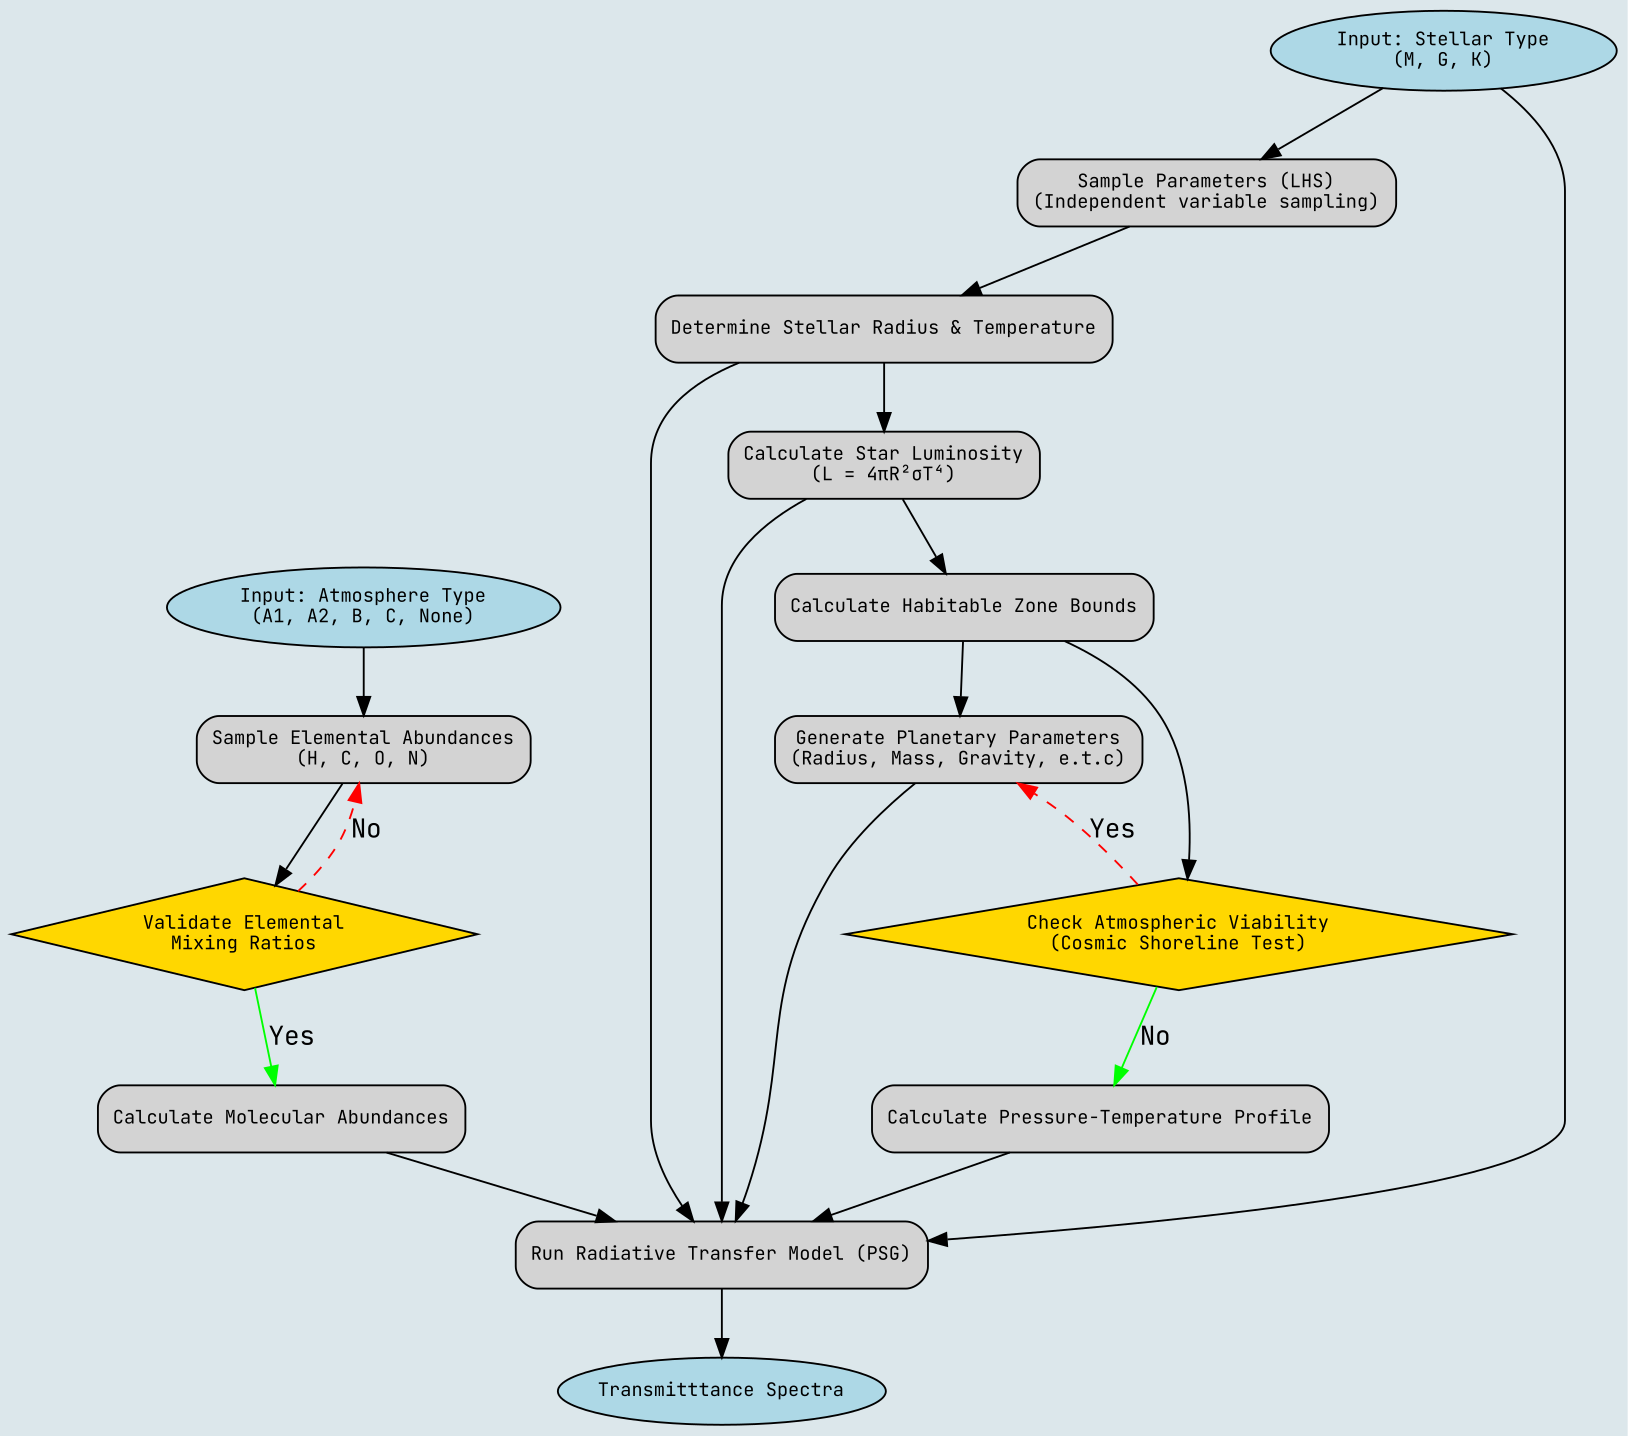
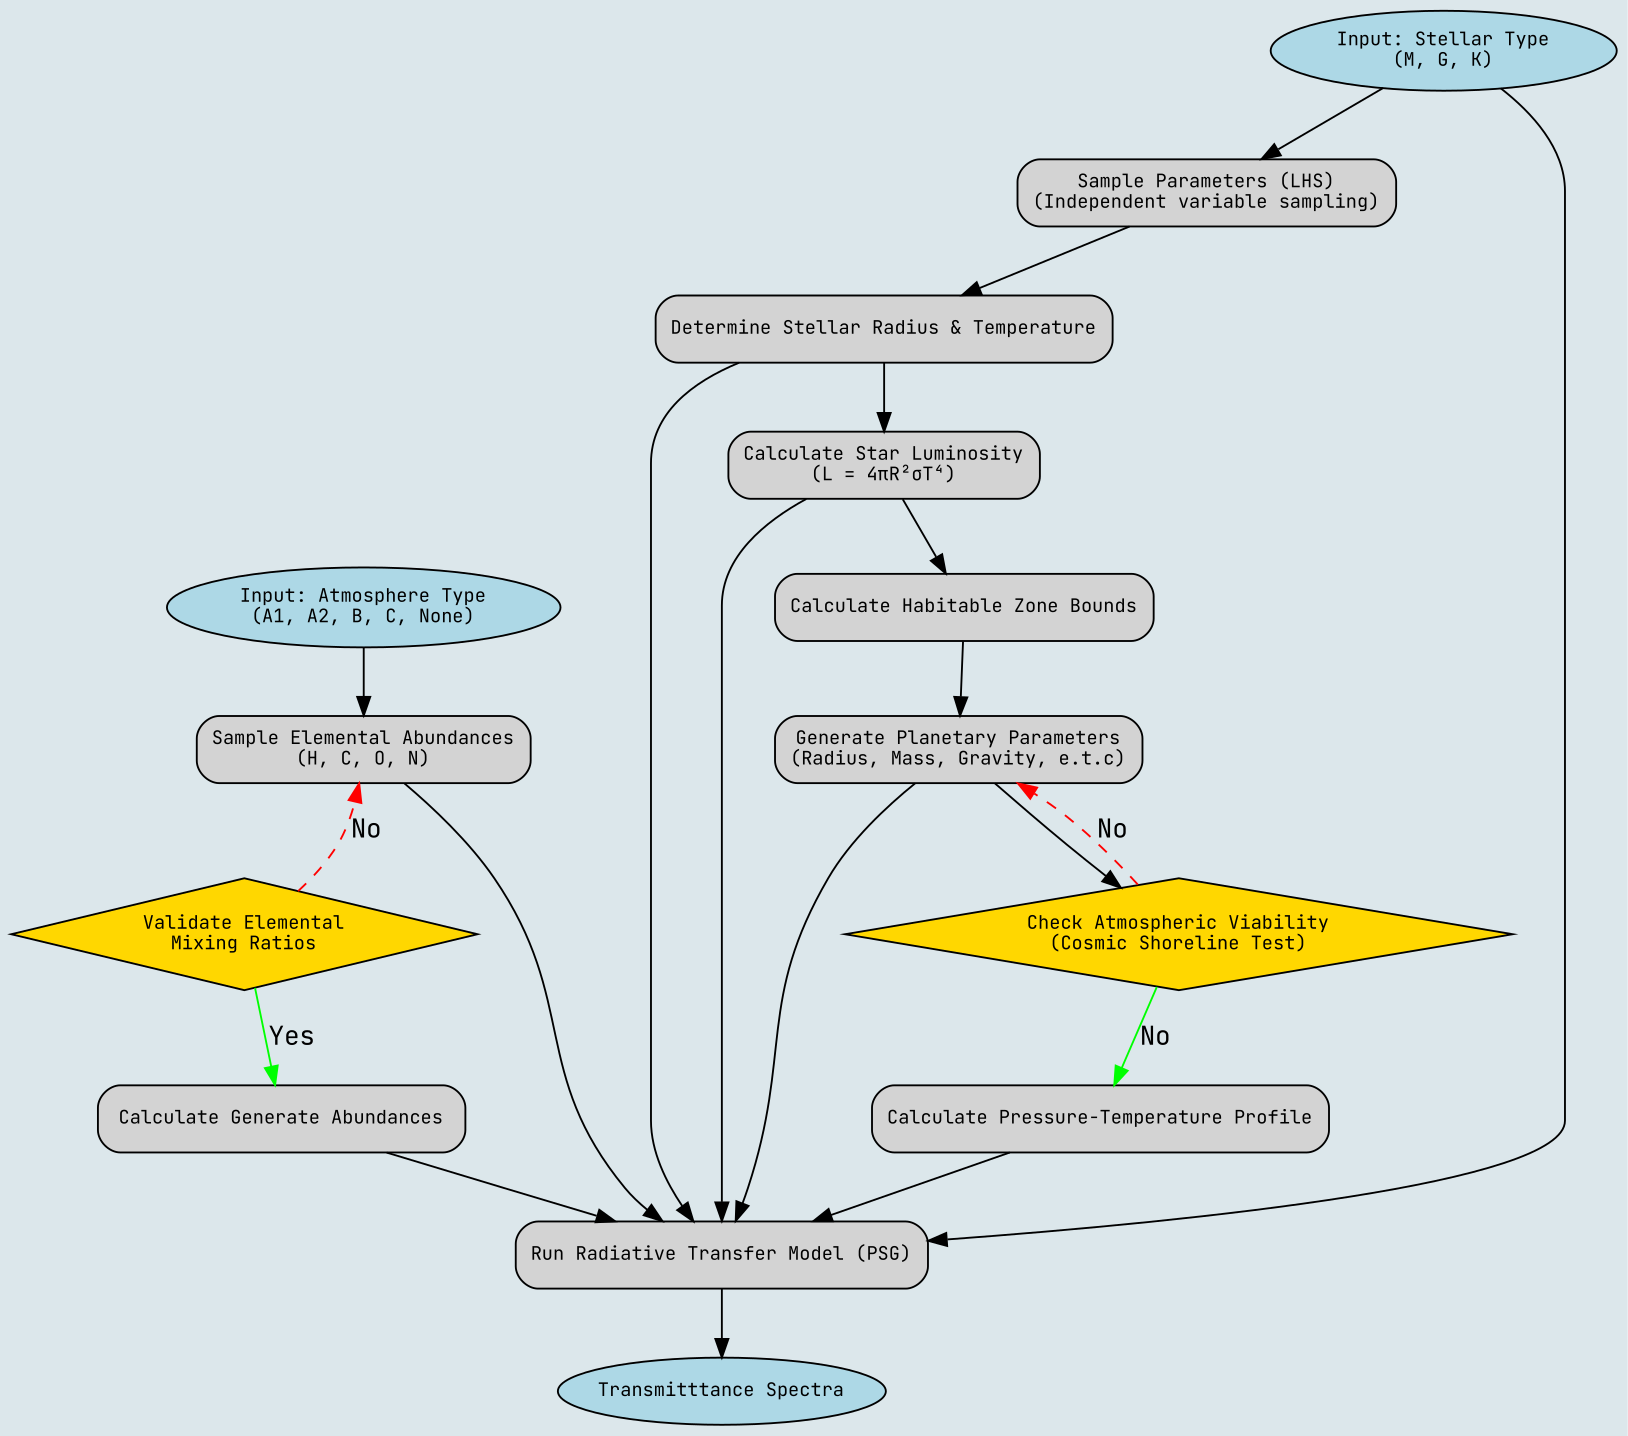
(1167, 727) -> (1050, 830)
(314, 826) -> (544, 987)
(1113, 831) -> (1113, 831)
(282, 1119) -> (282, 1119)
